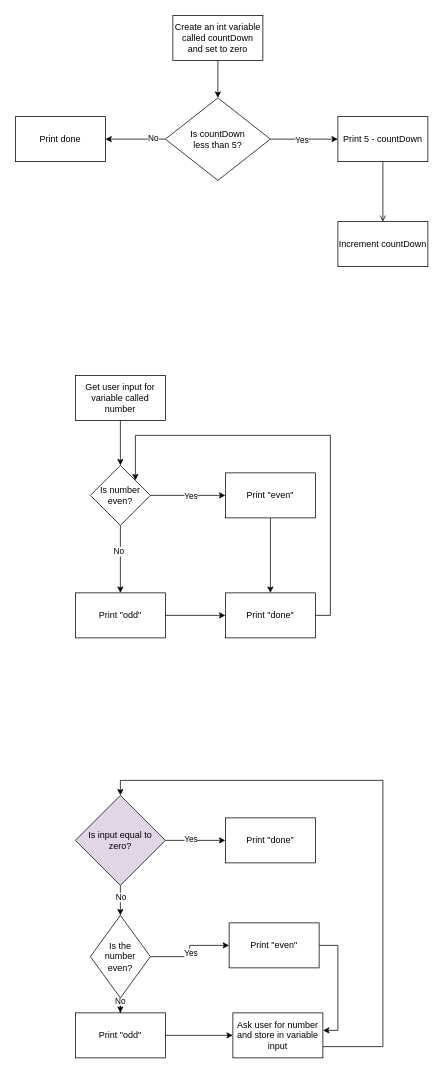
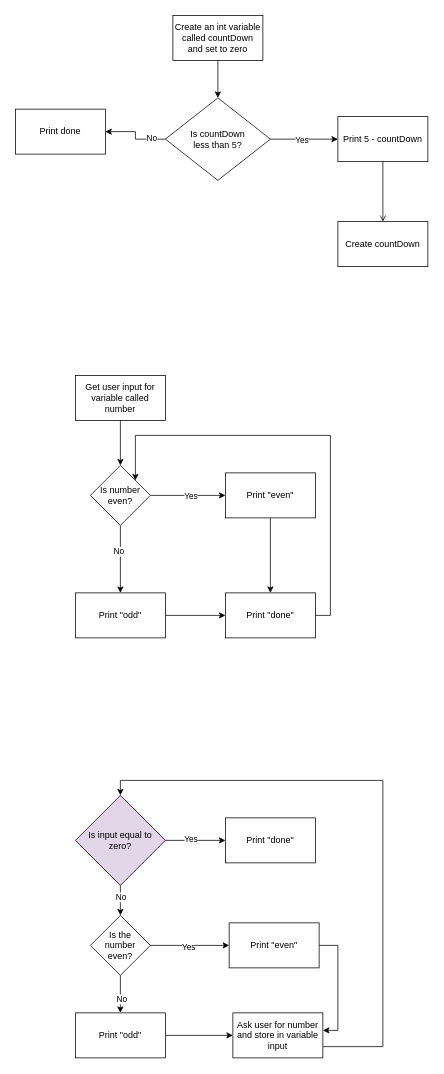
(60, 139) -> (60, 132)
(383, 244) -> (383, 244)
(120, 957) -> (120, 945)
